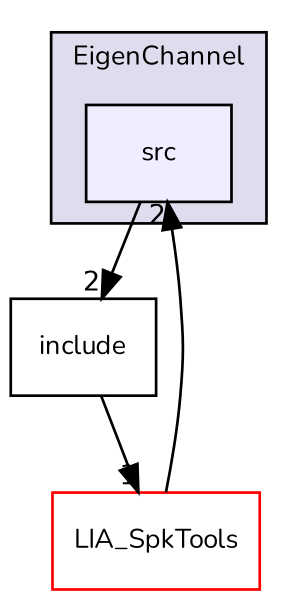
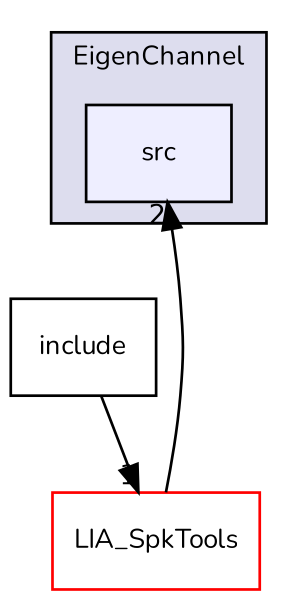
(125, 240) -> none
